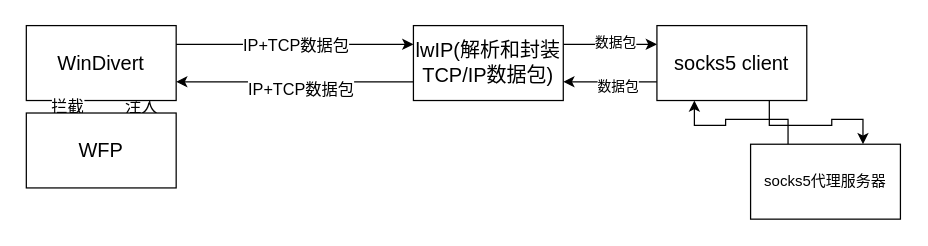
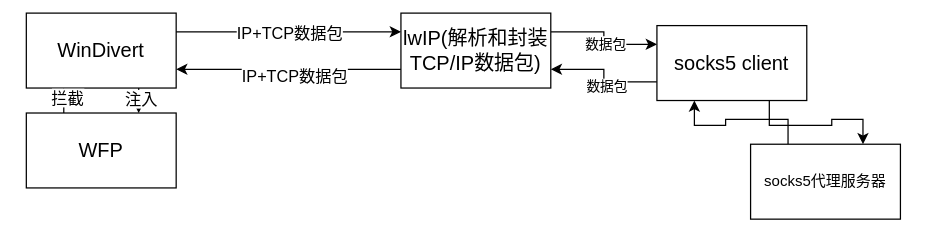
(101, 63) -> (101, 51)
(488, 63) -> (476, 51)
